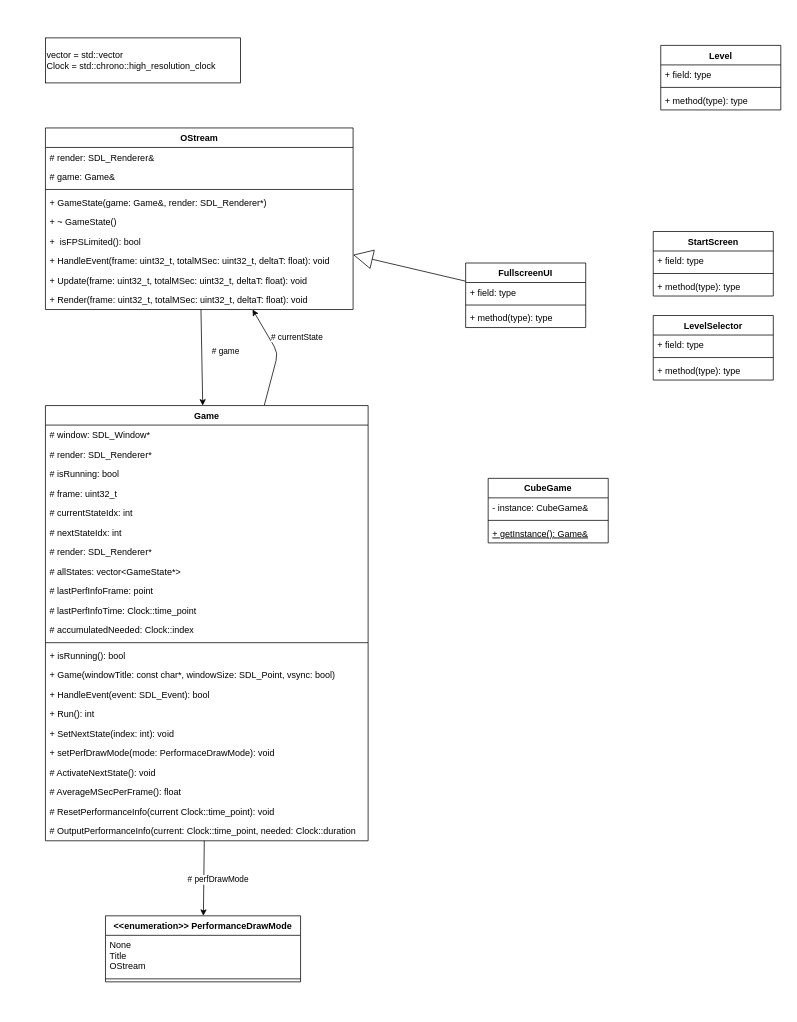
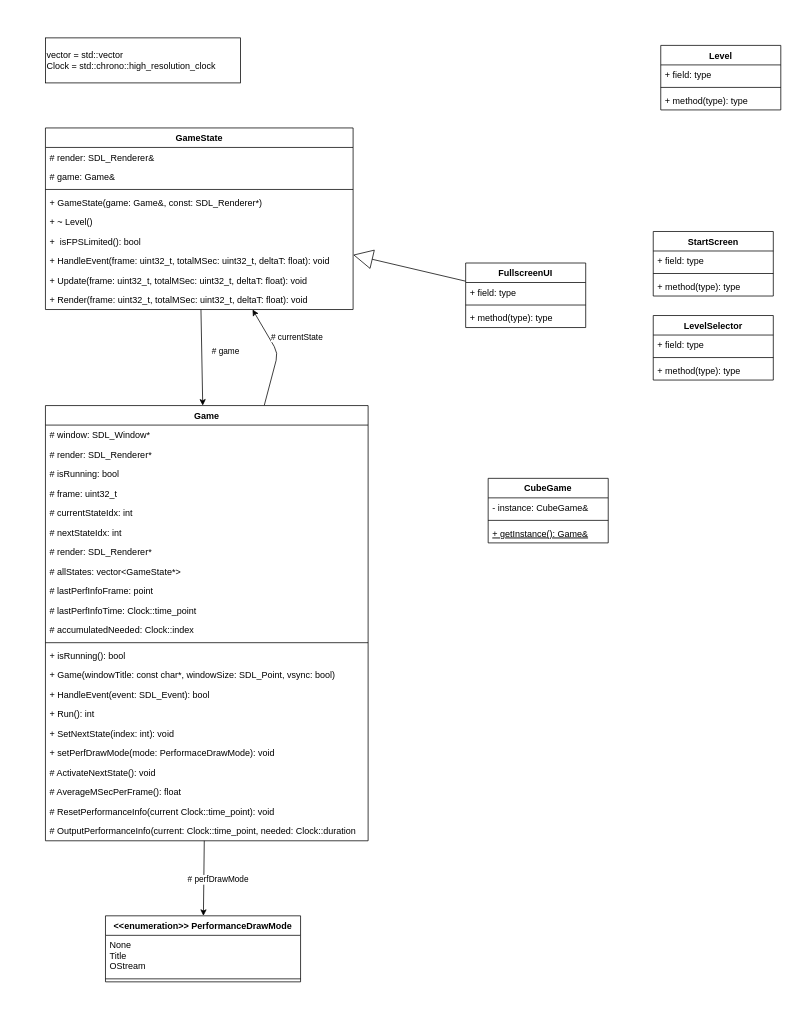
(199, 138) -> (199, 138)
(160, 203) -> (157, 203)
(85, 222) -> (74, 222)
